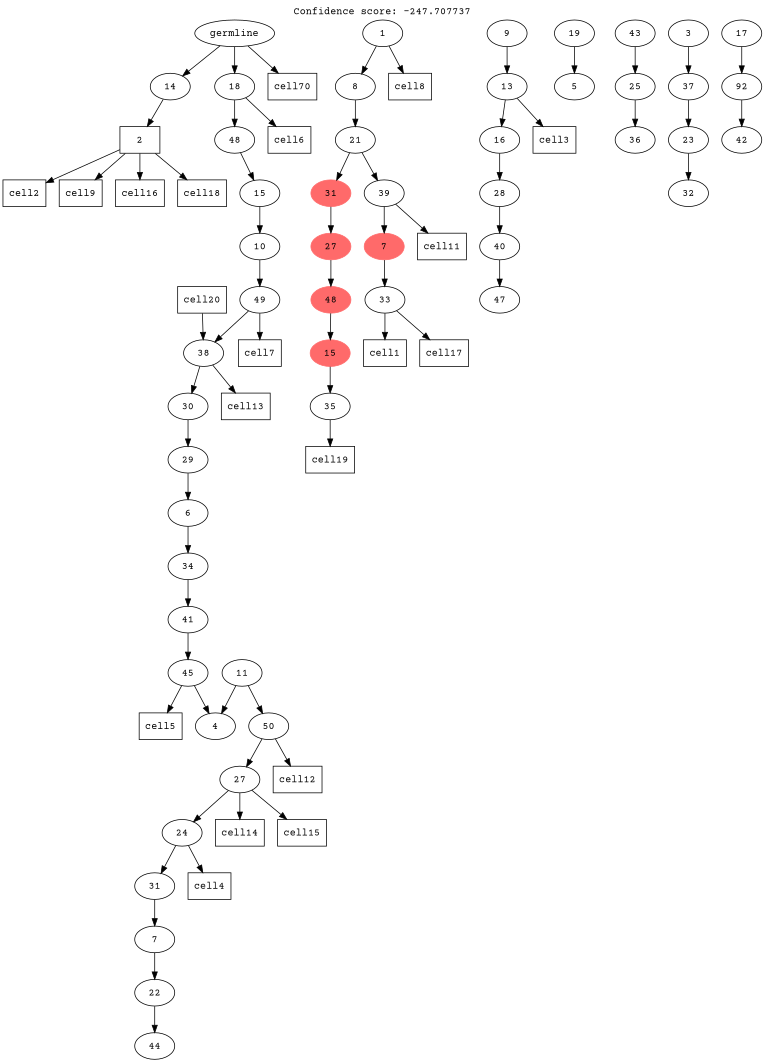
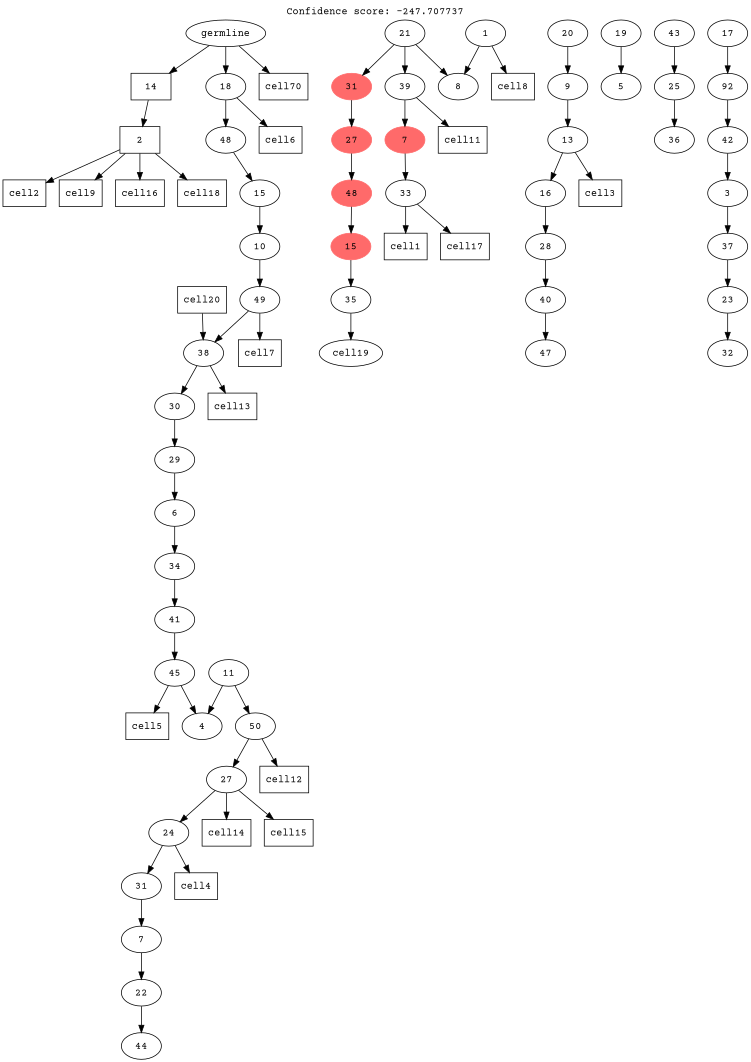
none -> (568, 33)
(170, 87) -> (151, 87)
(355, 110) -> (429, 57)
none -> (728, 163)
(330, 460) -> (351, 353)
